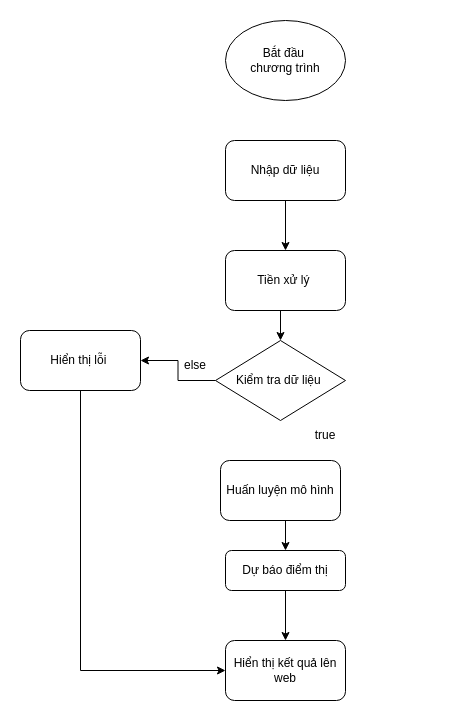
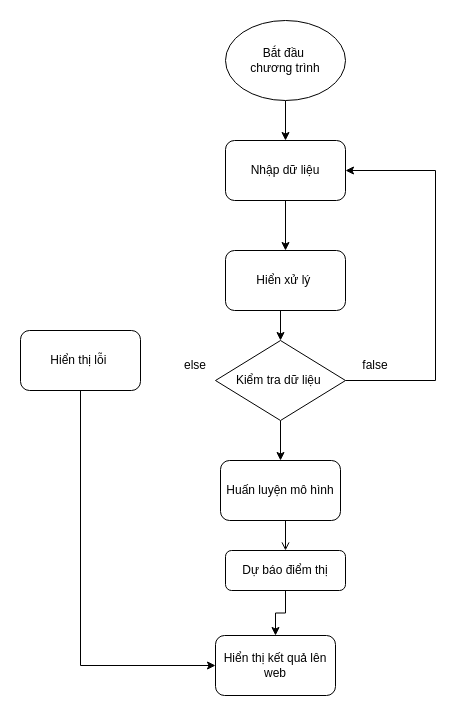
none -> (286, 117)
none -> (436, 280)
(286, 281) -> (286, 281)
none -> (376, 366)
(178, 374) -> none
(326, 436) -> none
none -> (281, 437)
(286, 542) -> (286, 543)
(286, 671) -> (276, 666)
